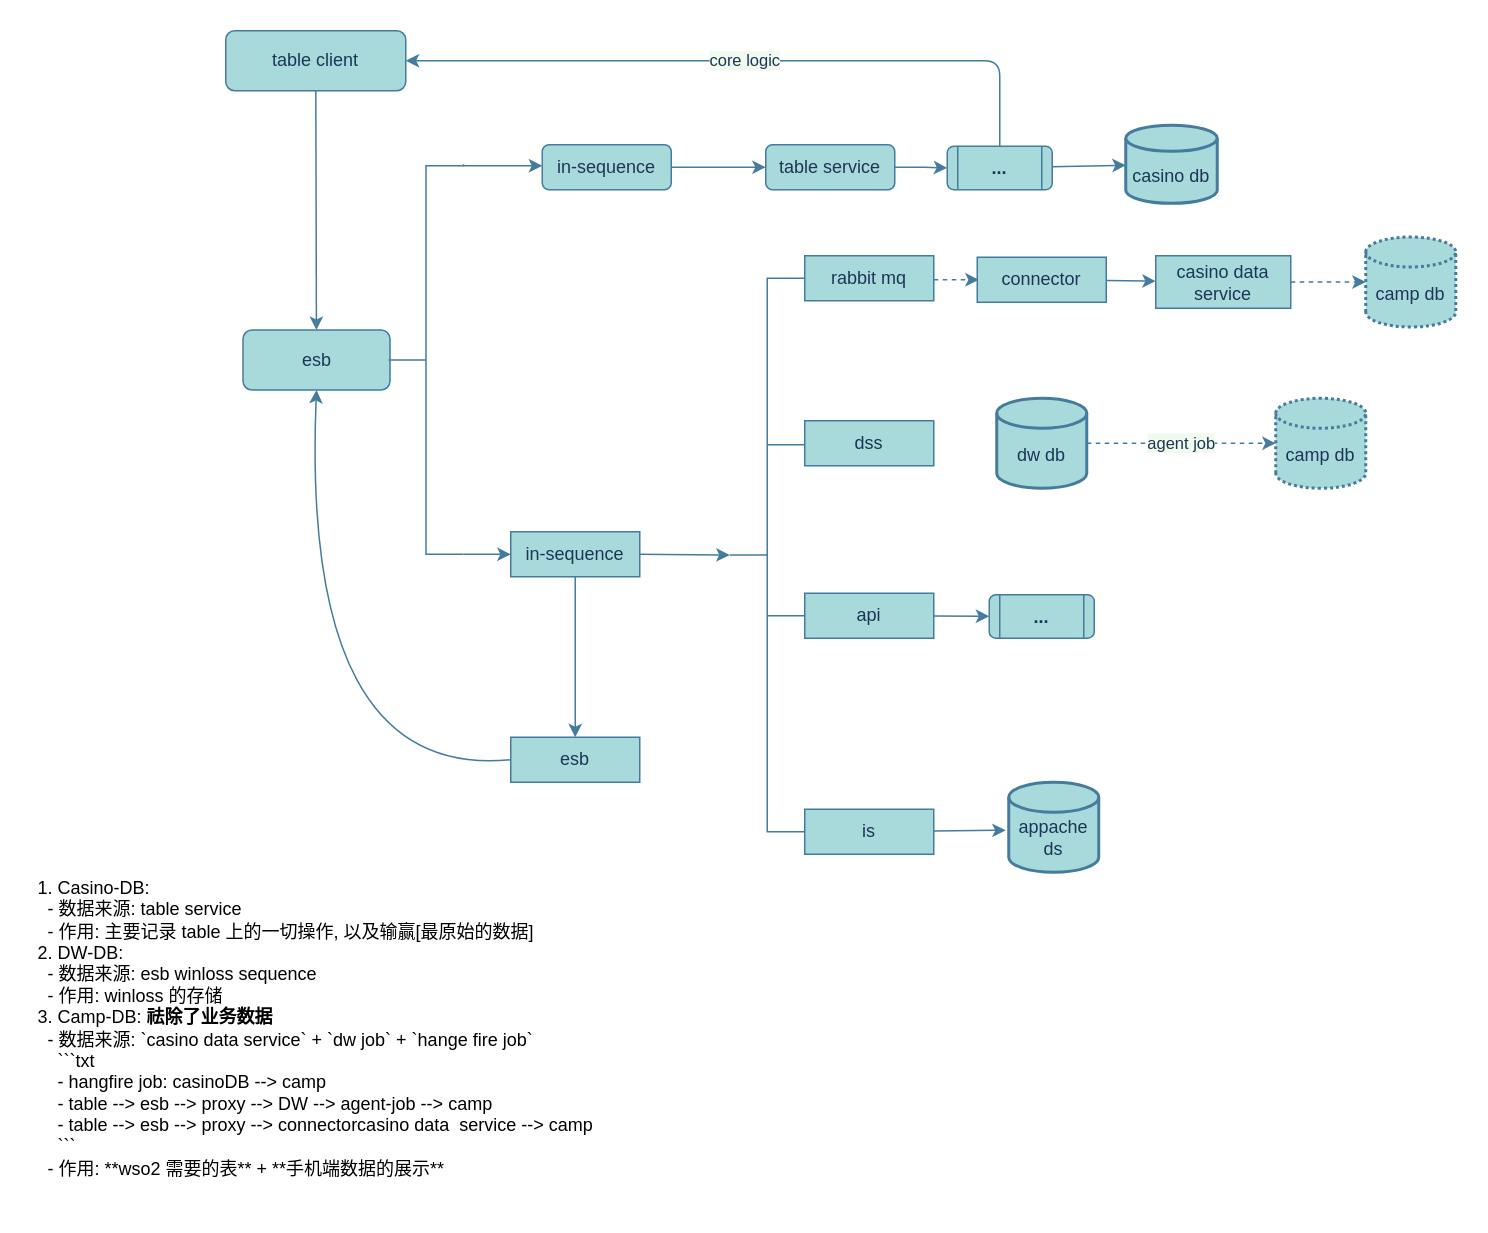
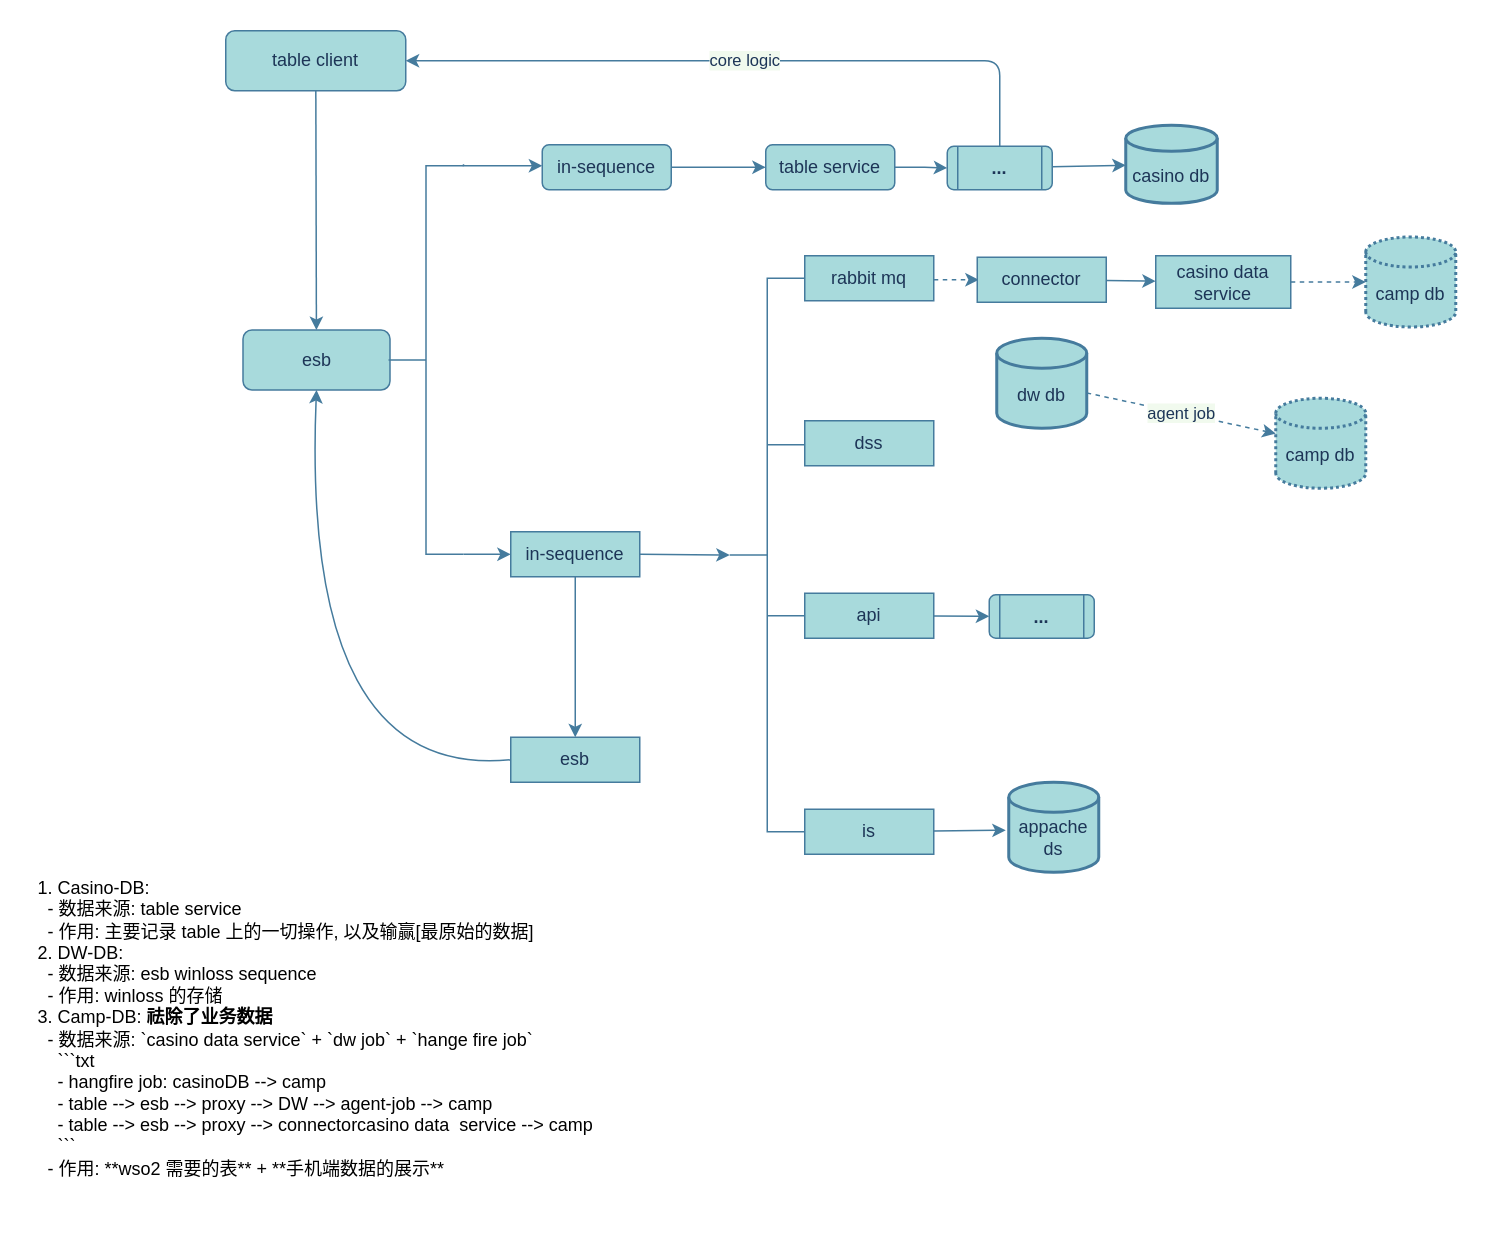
(1042, 443) -> (1042, 383)
